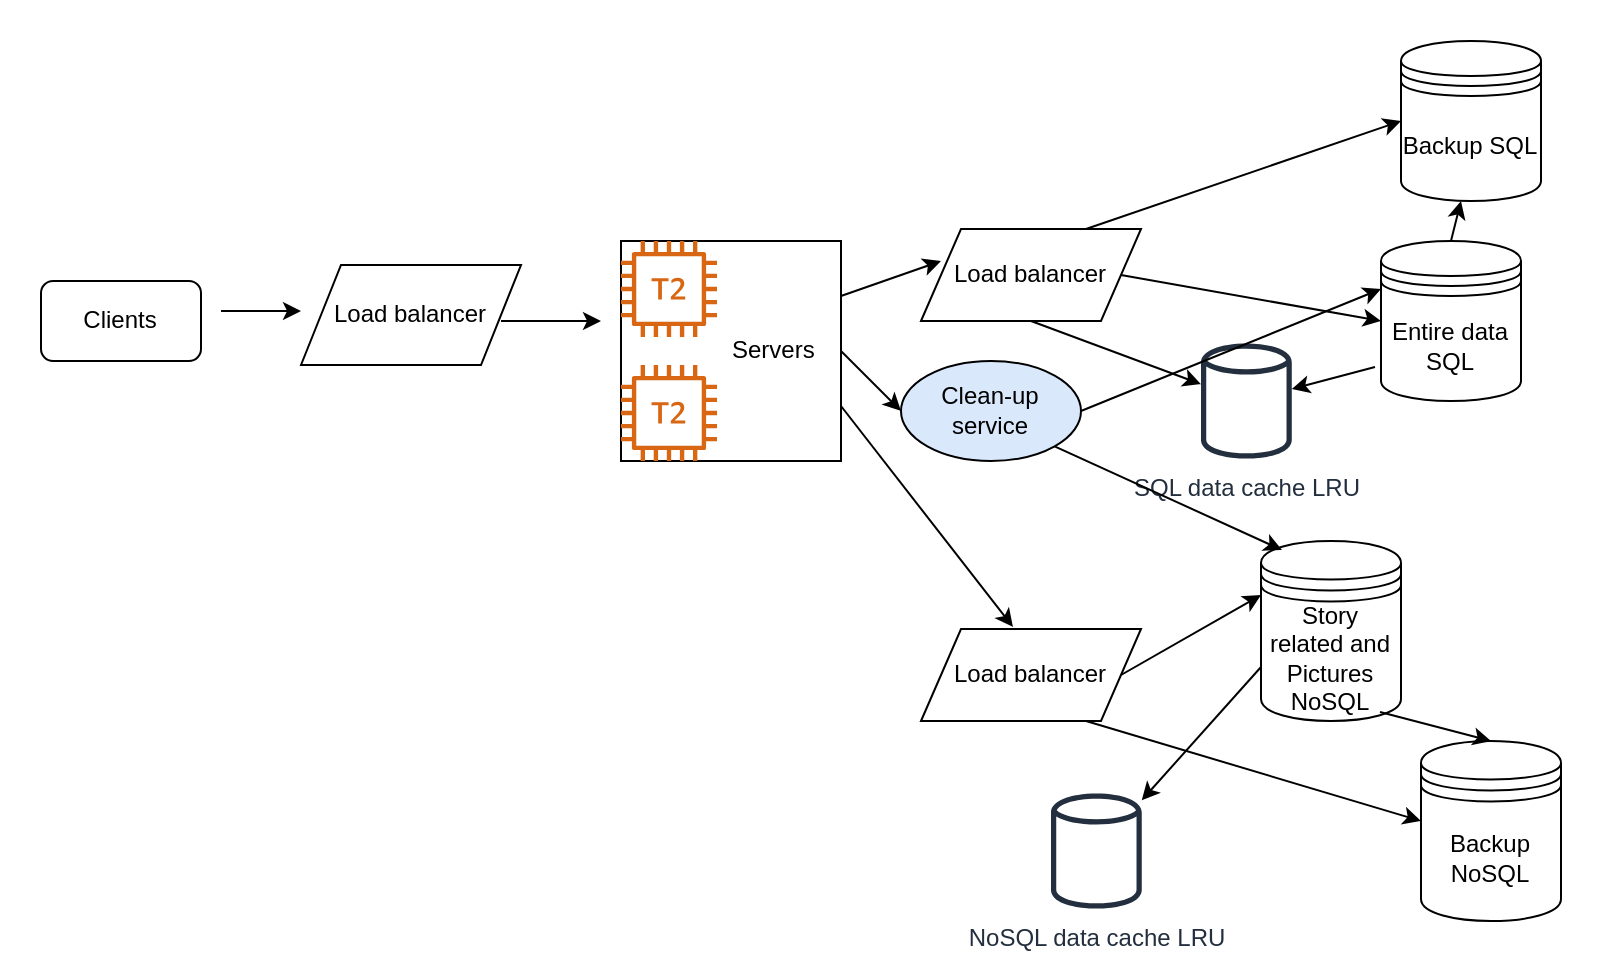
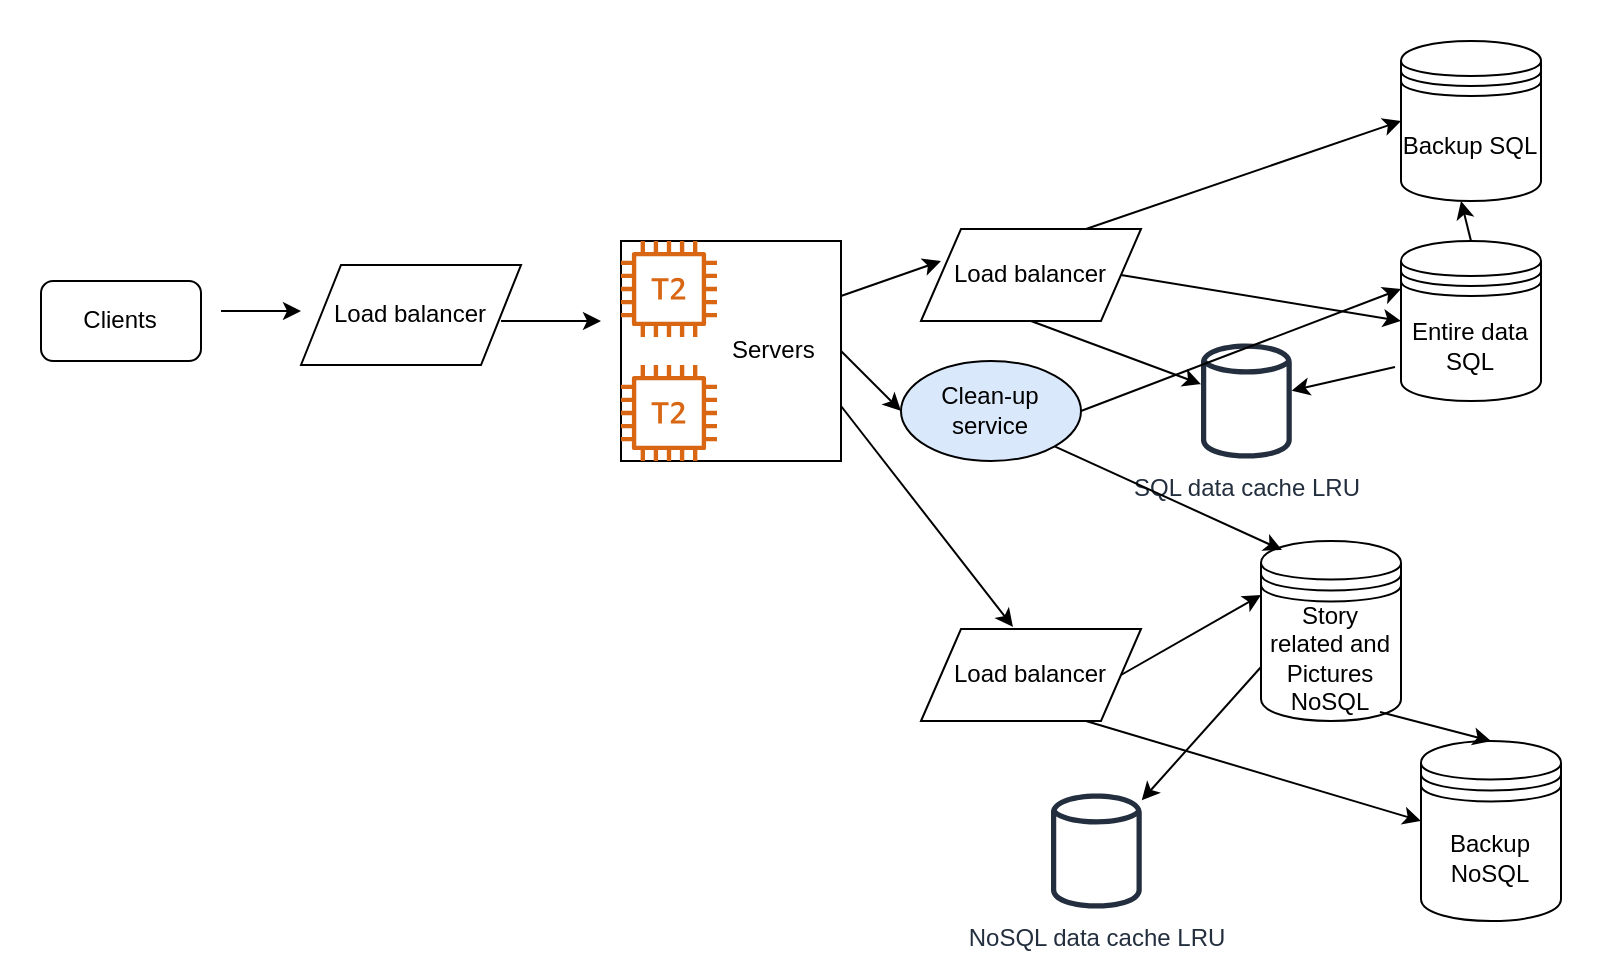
(1451, 321) -> (1471, 321)
